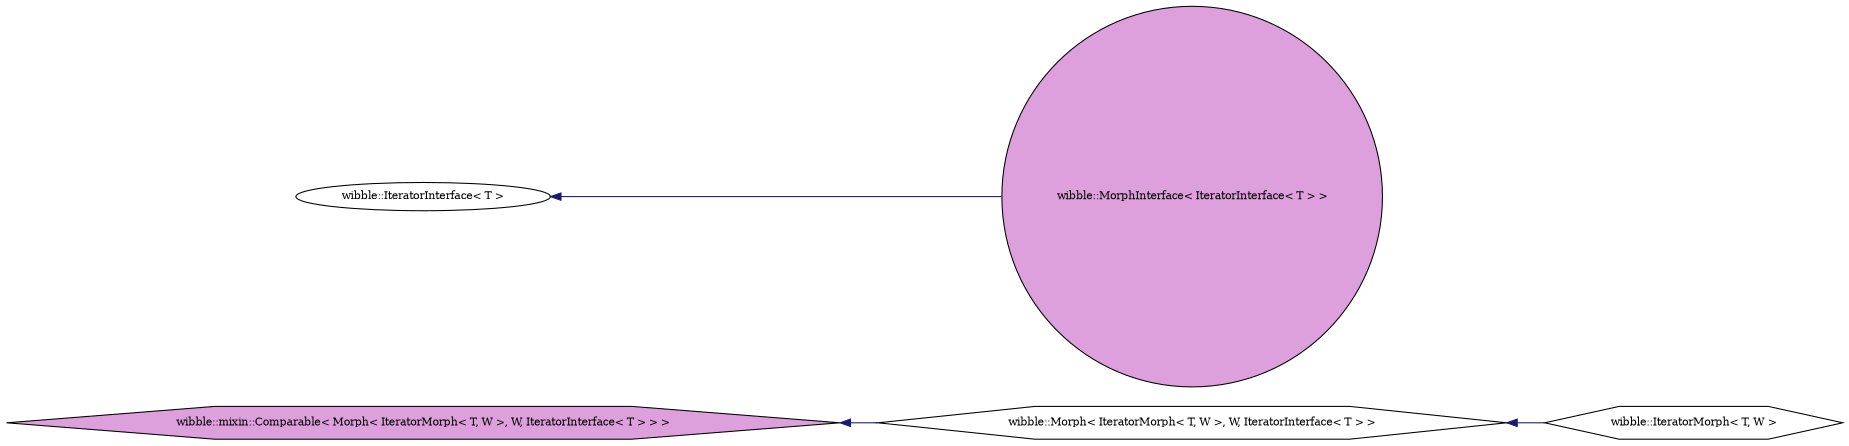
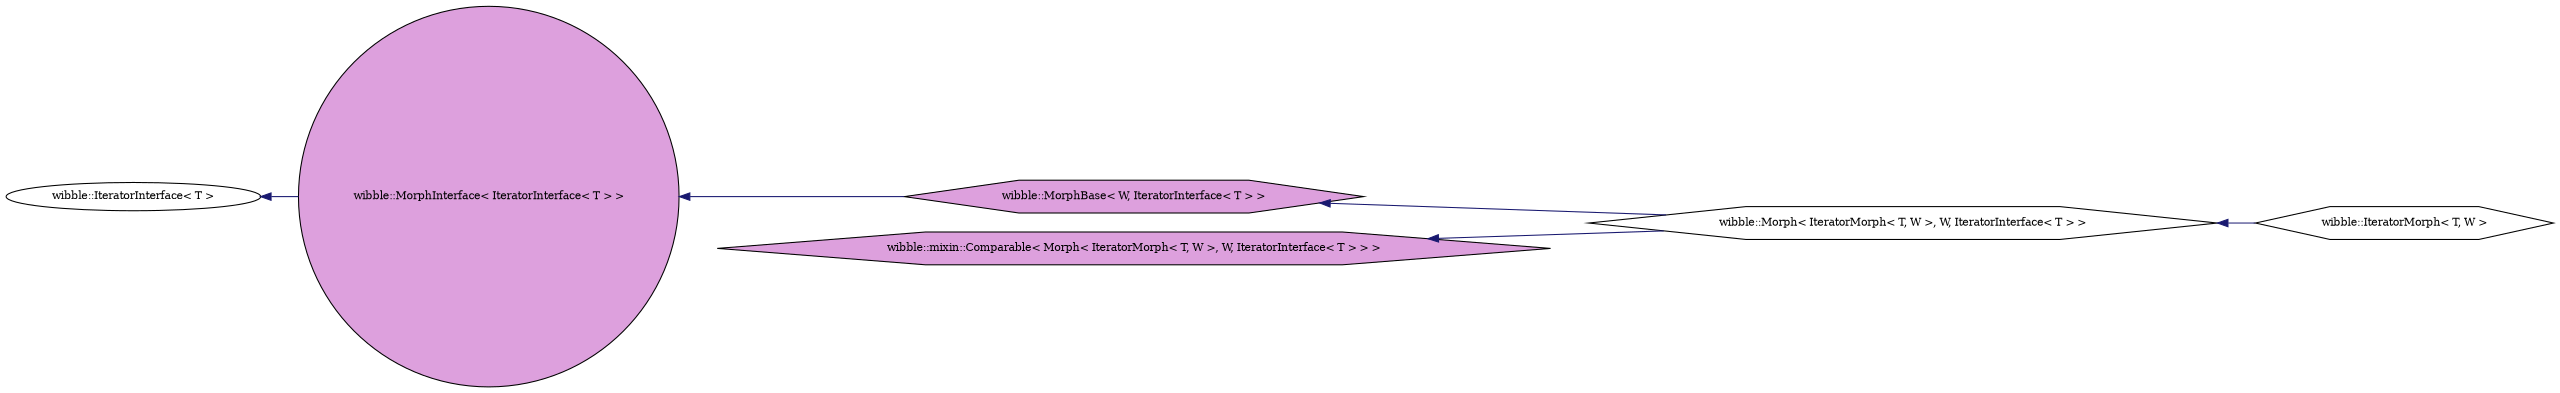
none -> (1134, 197)
